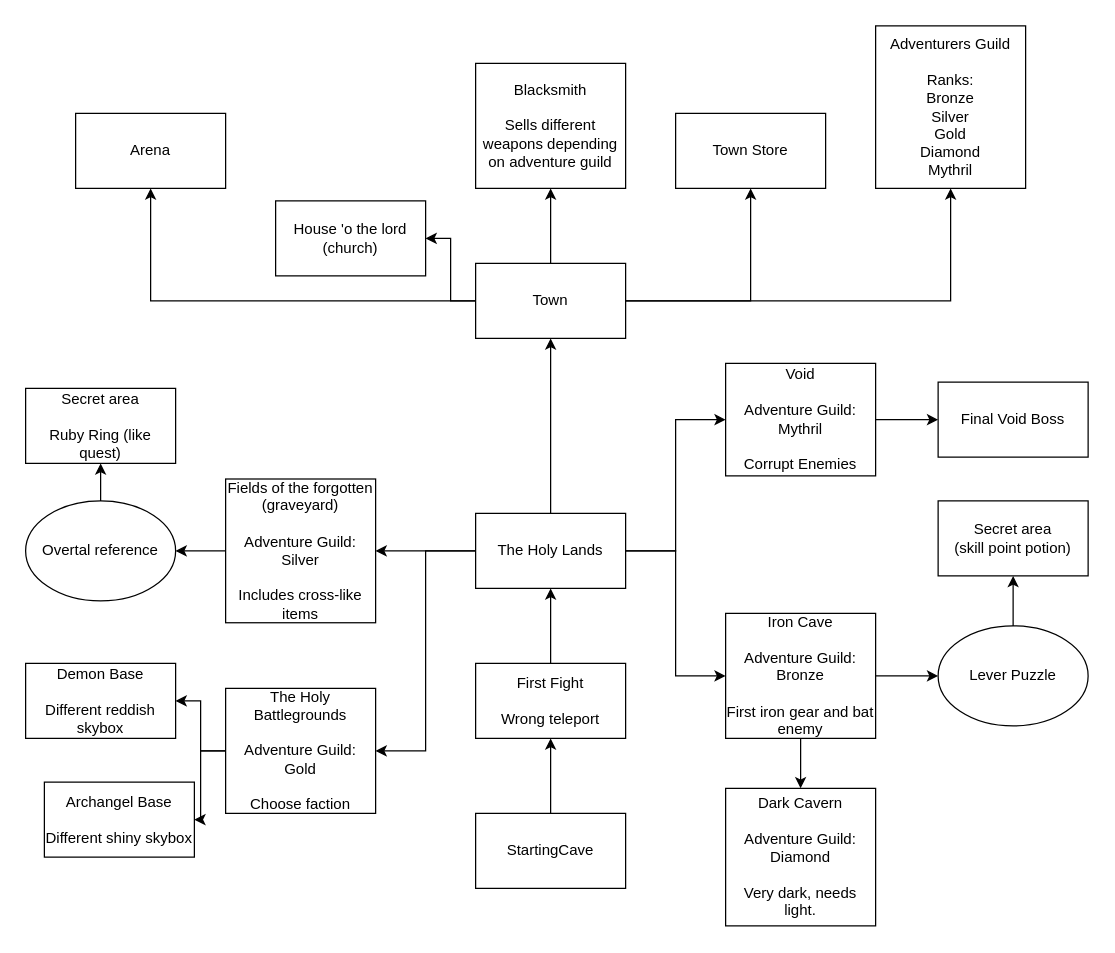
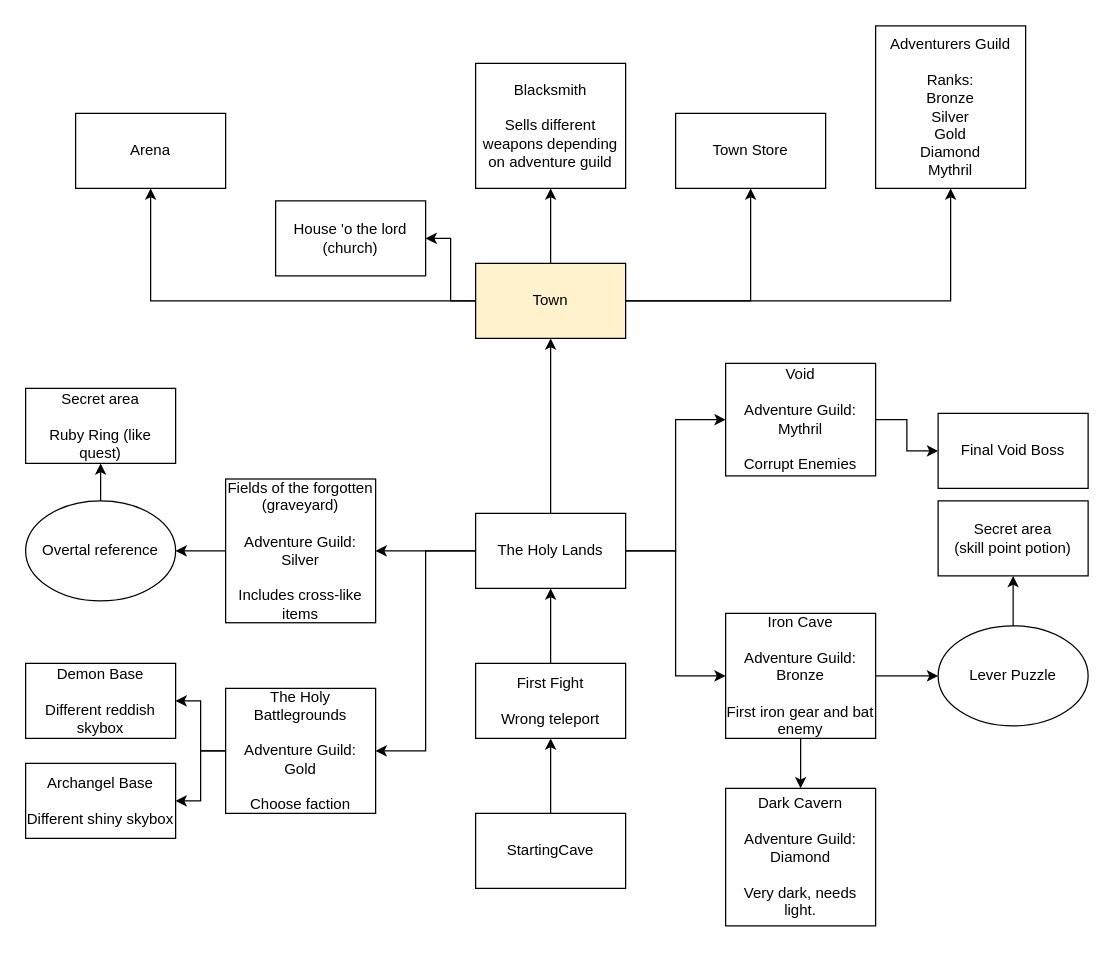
(551, 301) -> (551, 301)
(1013, 419) -> (1013, 451)
(119, 819) -> (101, 801)
